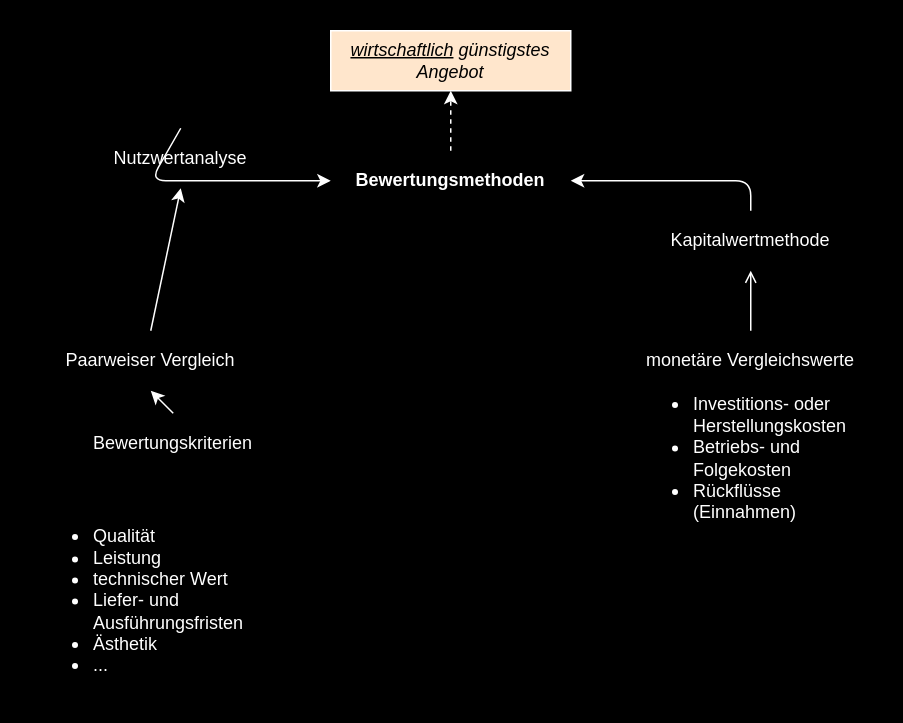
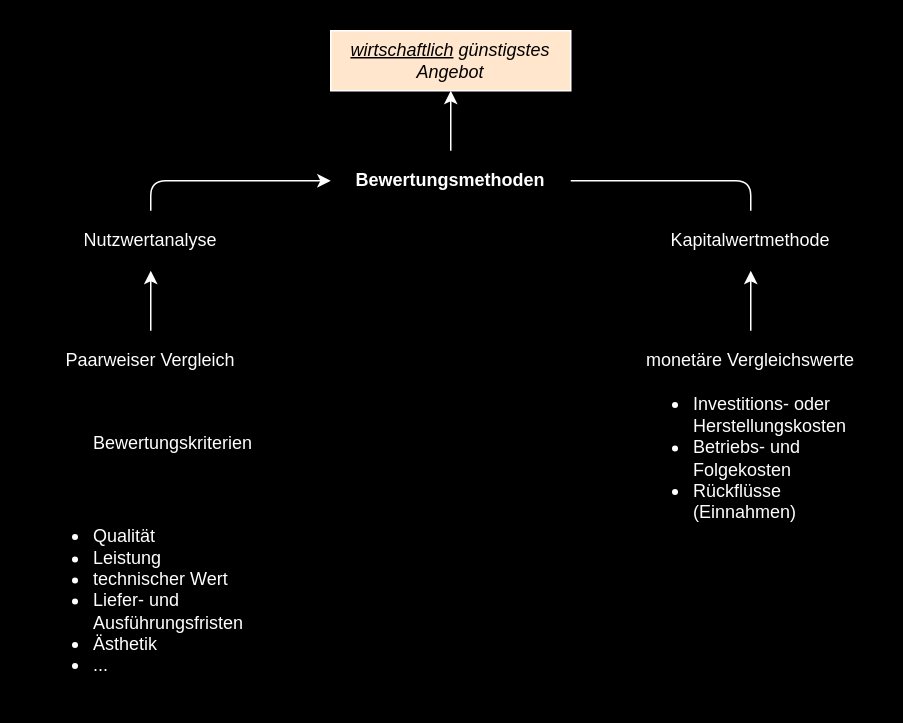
(451, 126) -> (451, 126)
(181, 158) -> (151, 241)
(582, 181) -> (577, 181)
(751, 279) -> (751, 282)
(165, 405) -> none
